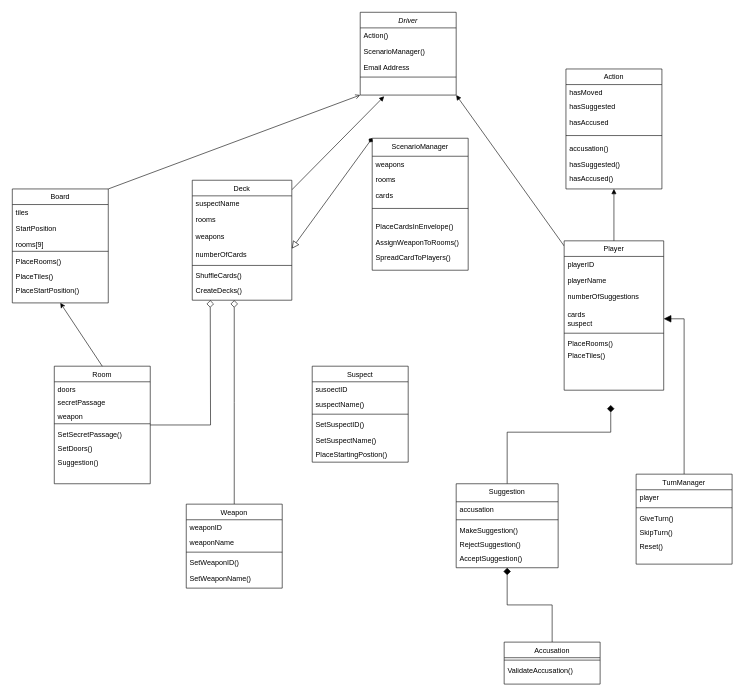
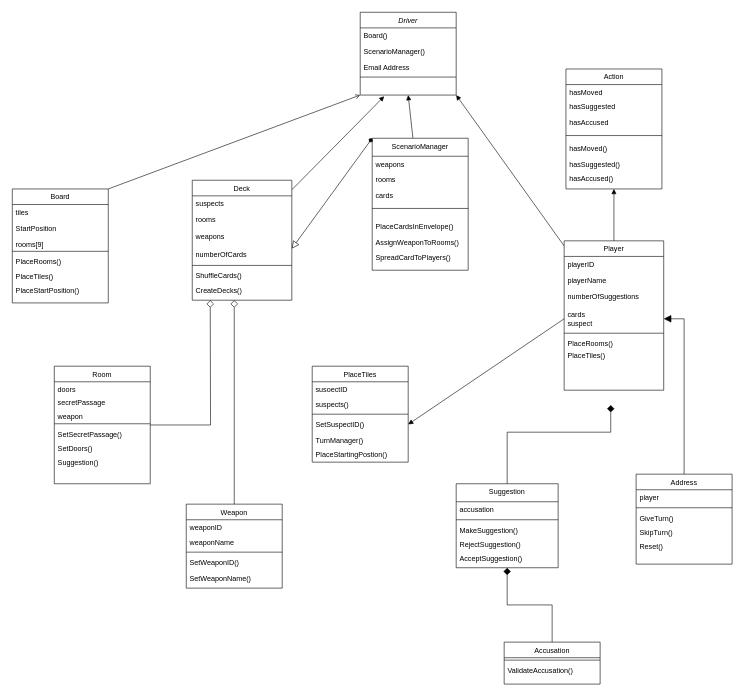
(379, 36) -> (378, 36)
none -> (411, 119)
(593, 149) -> (590, 149)
(218, 204) -> (212, 204)
(82, 336) -> none
none -> (487, 371)
(360, 374) -> (360, 374)
(342, 404) -> (336, 404)
(348, 440) -> (342, 440)
(684, 482) -> (684, 482)
